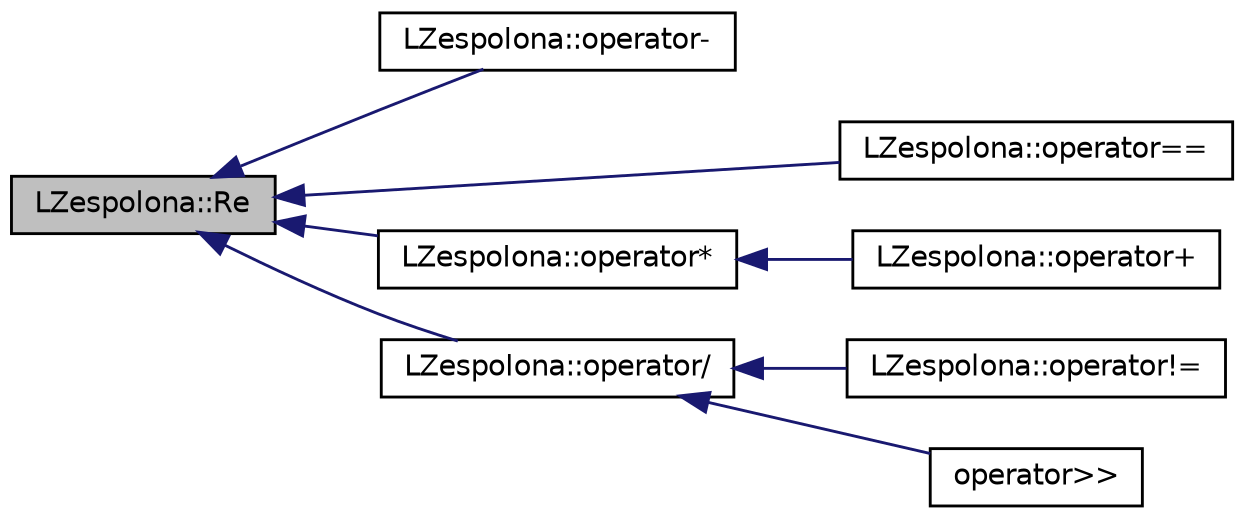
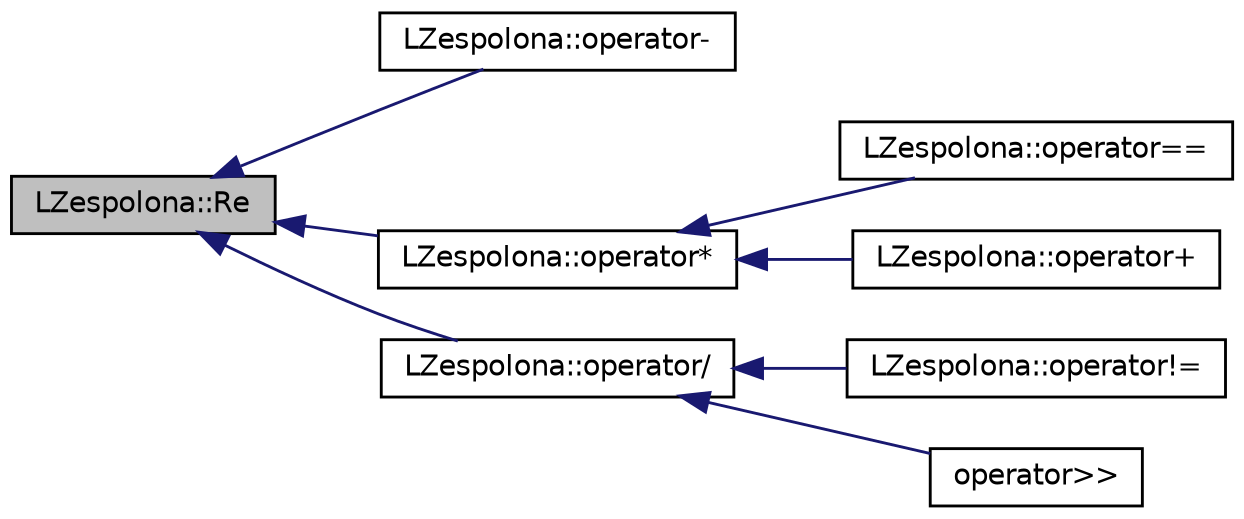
(572, 179) -> (812, 202)
